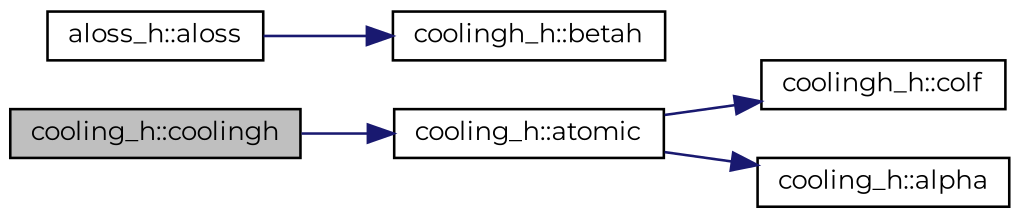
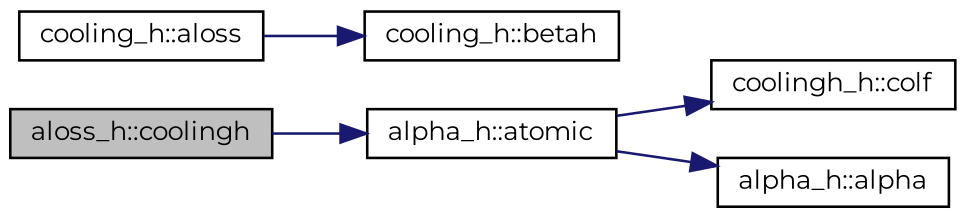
(155, 36) -> (141, 36)
(529, 36) -> (492, 36)
(155, 134) -> (141, 134)
(529, 134) -> (492, 134)
(883, 182) -> (833, 182)
